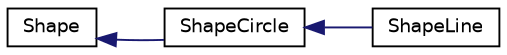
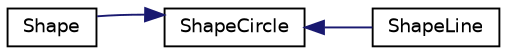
(140, 40) -> (121, 15)
